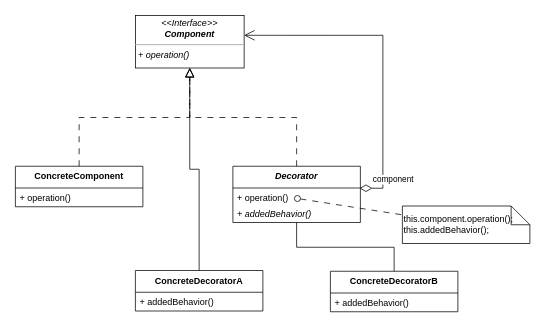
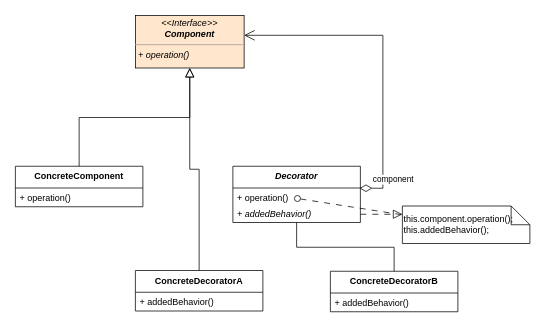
(190, 42) -> (190, 42)
(111, 117) -> (111, 117)
(269, 117) -> (377, 214)
